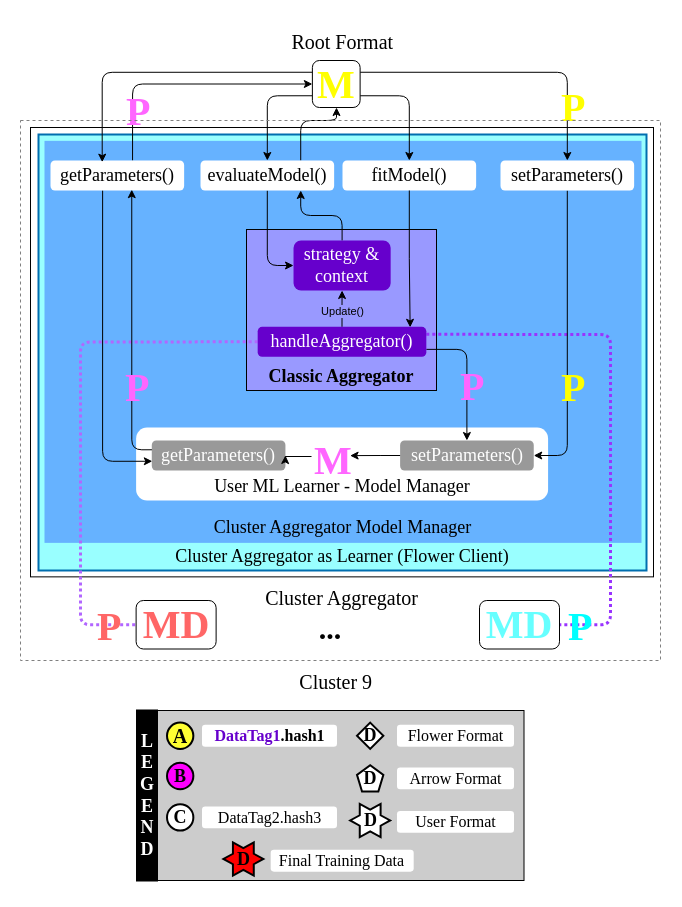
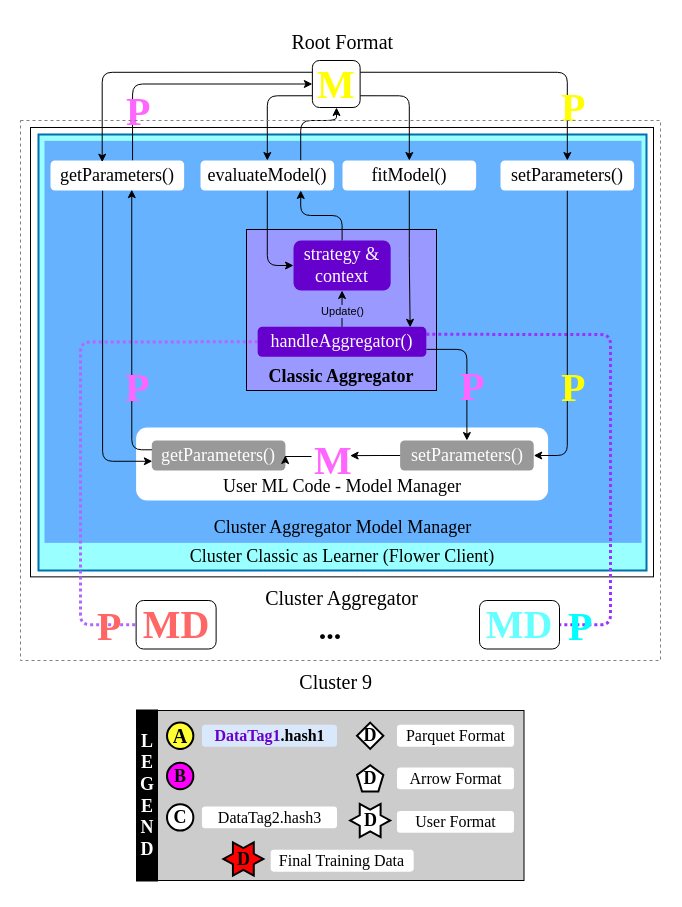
(343, 490) -> (343, 490)
(343, 560) -> (343, 560)
(270, 736) -> (270, 736)
(456, 736) -> (456, 736)
